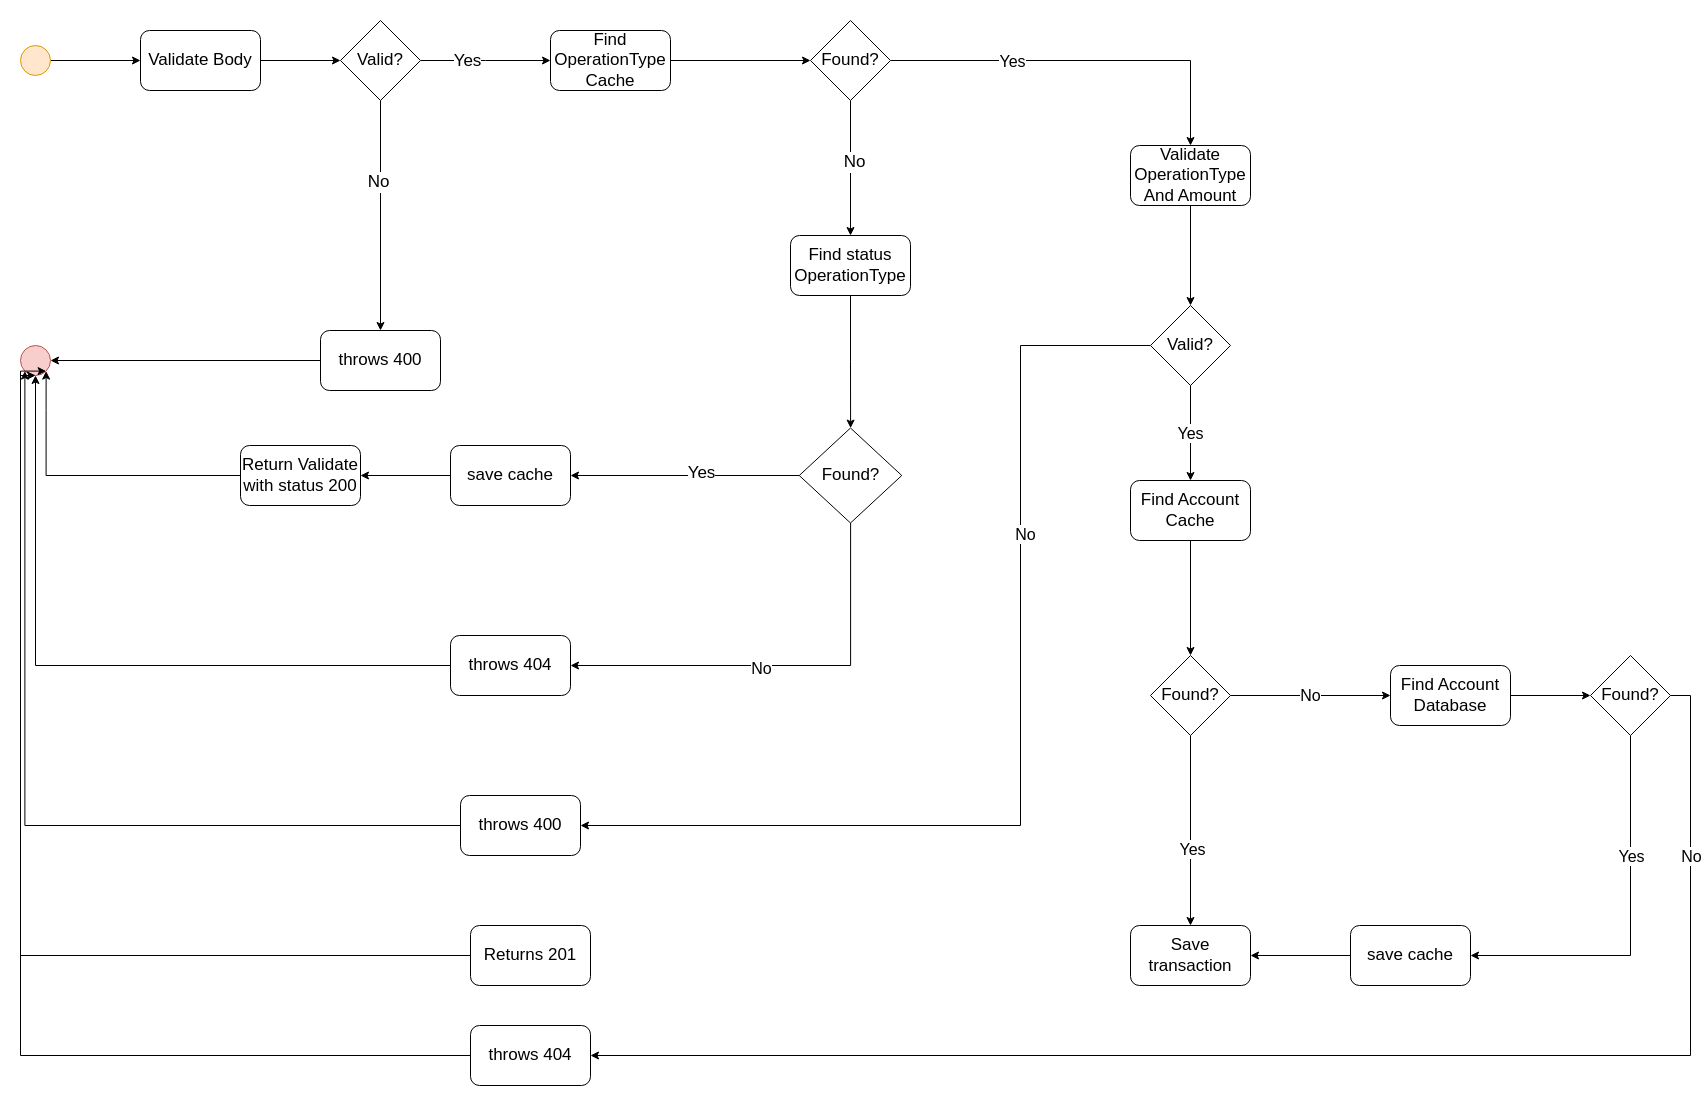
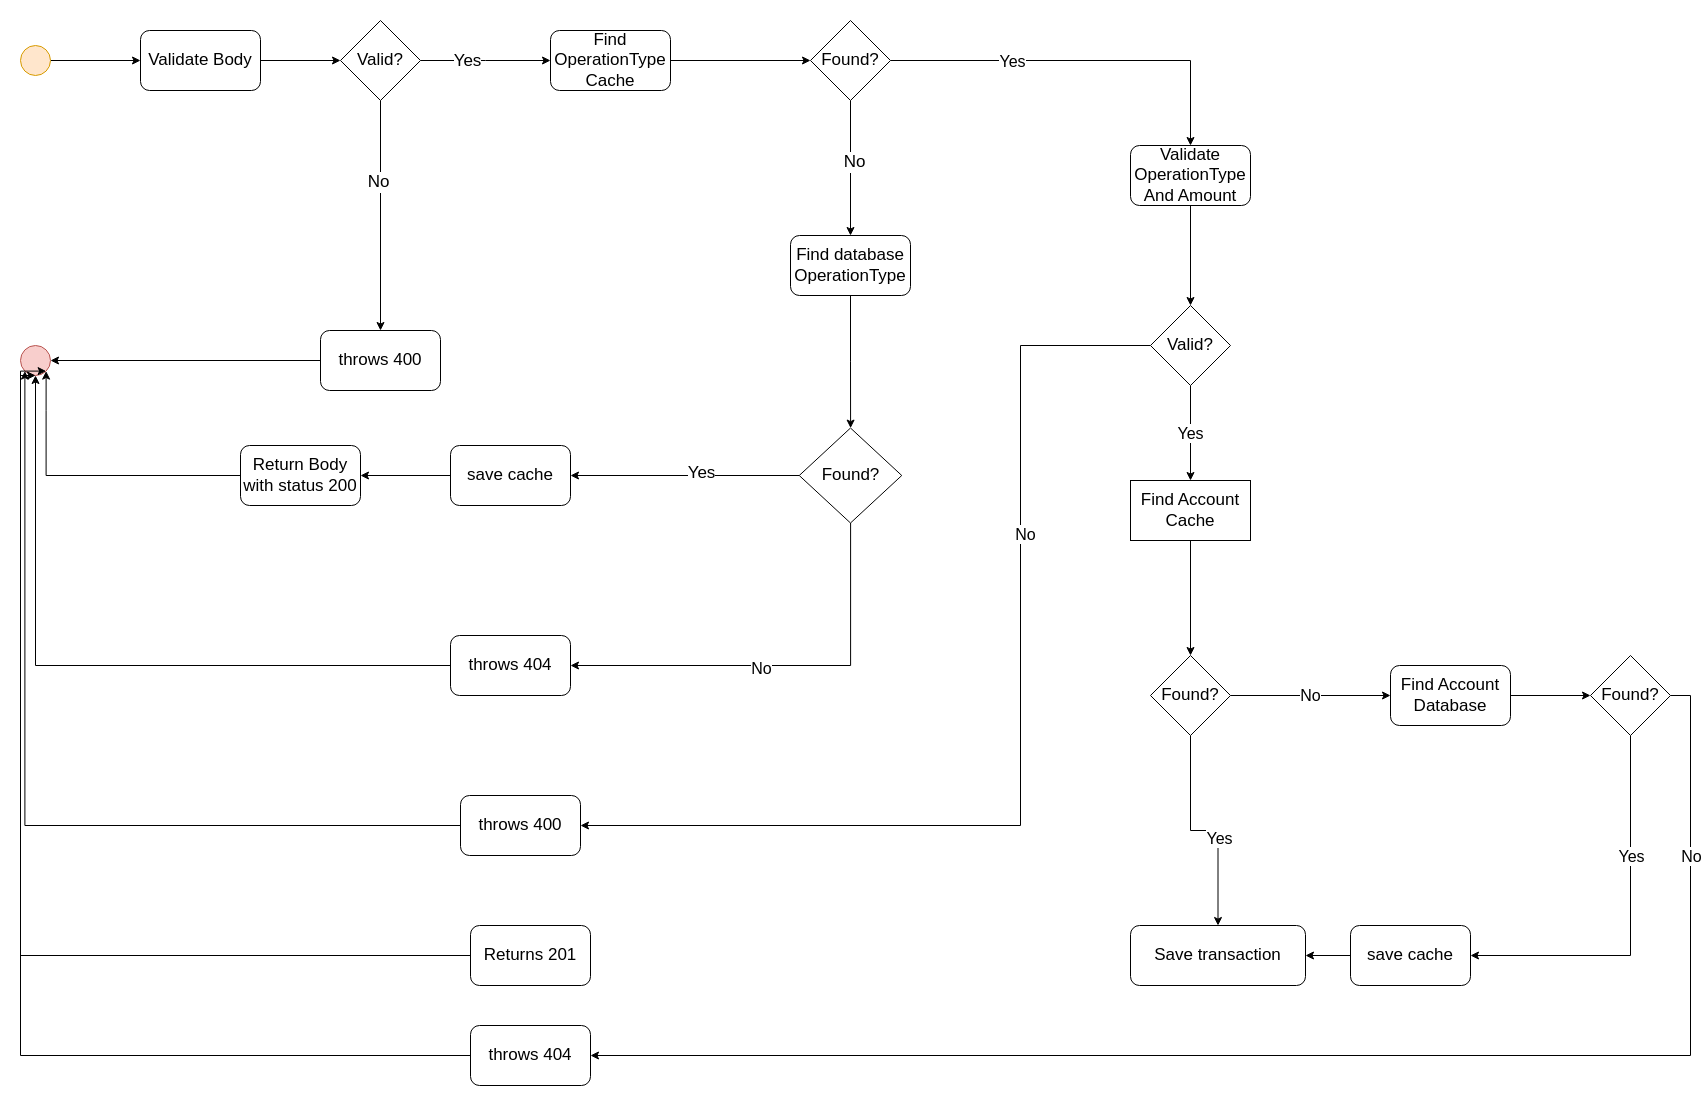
(851, 266) -> (851, 266)
(301, 476) -> (301, 476)
(1191, 511) -> (1191, 511)
(1191, 956) -> (1218, 956)
